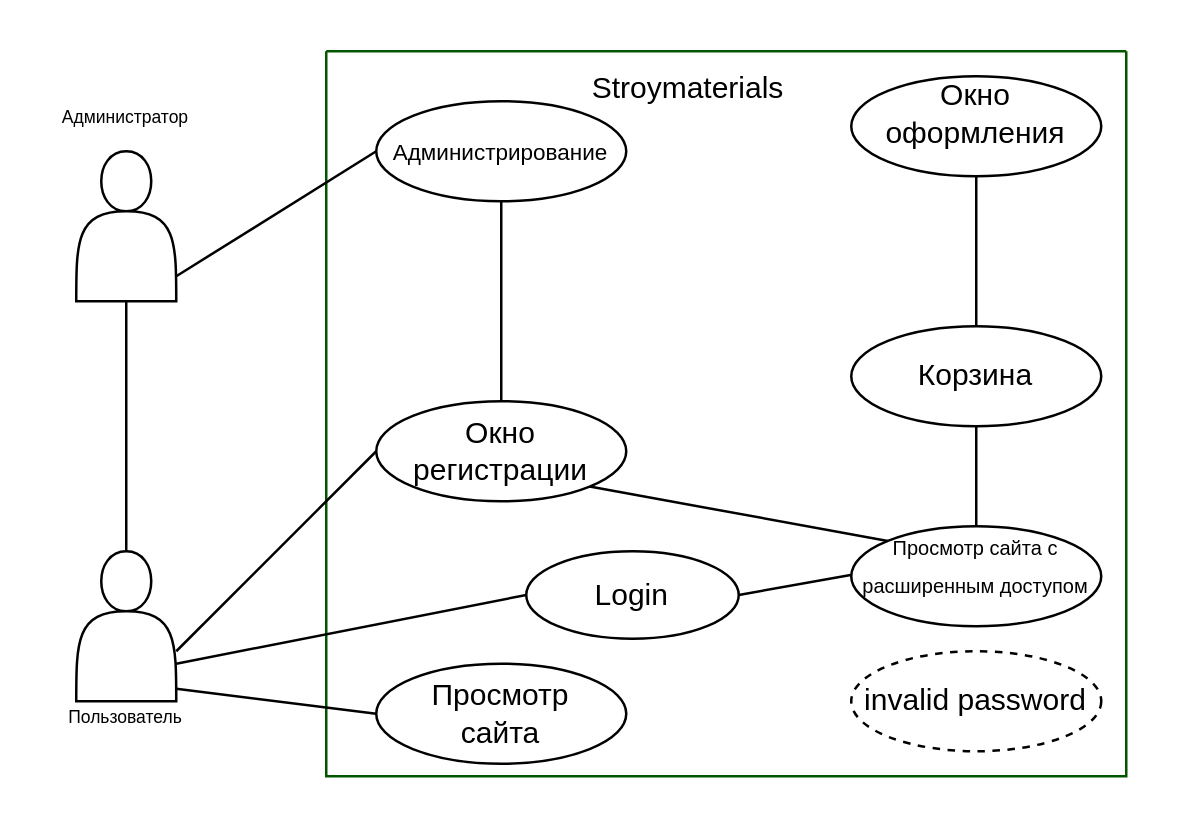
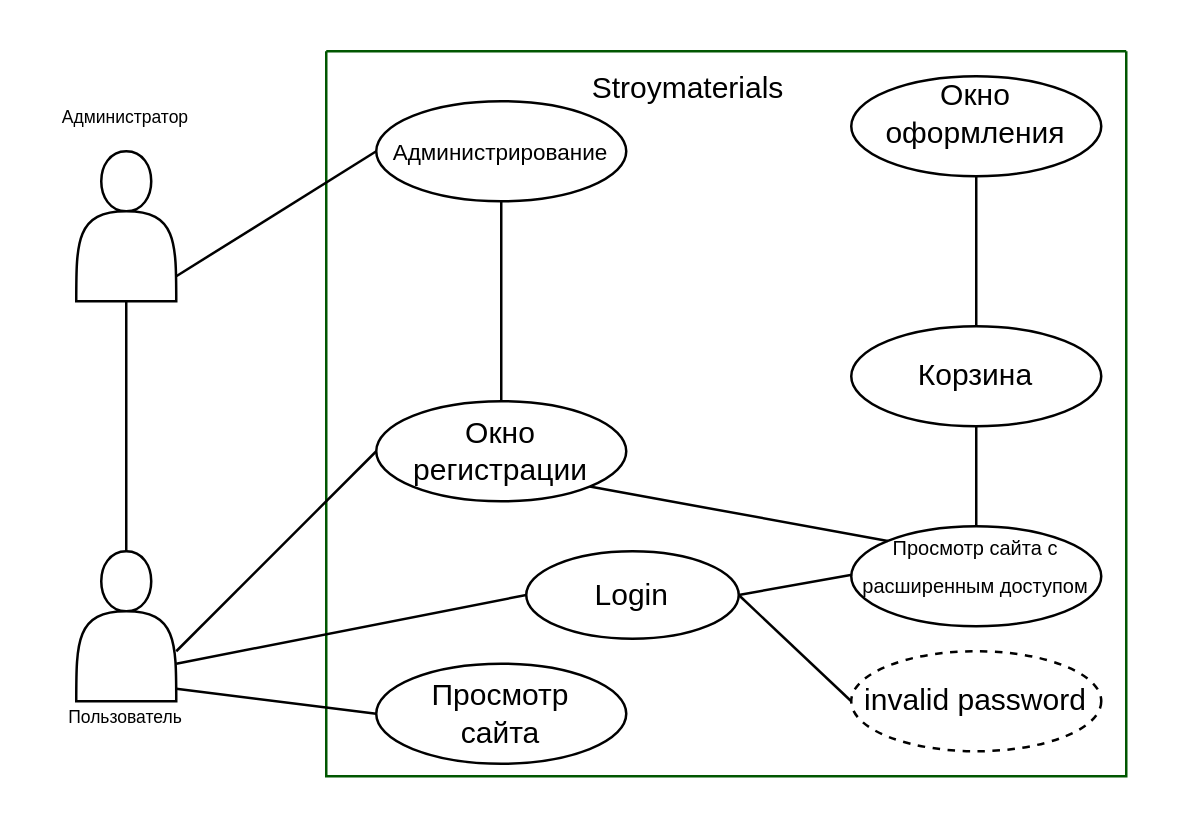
none -> (797, 650)
